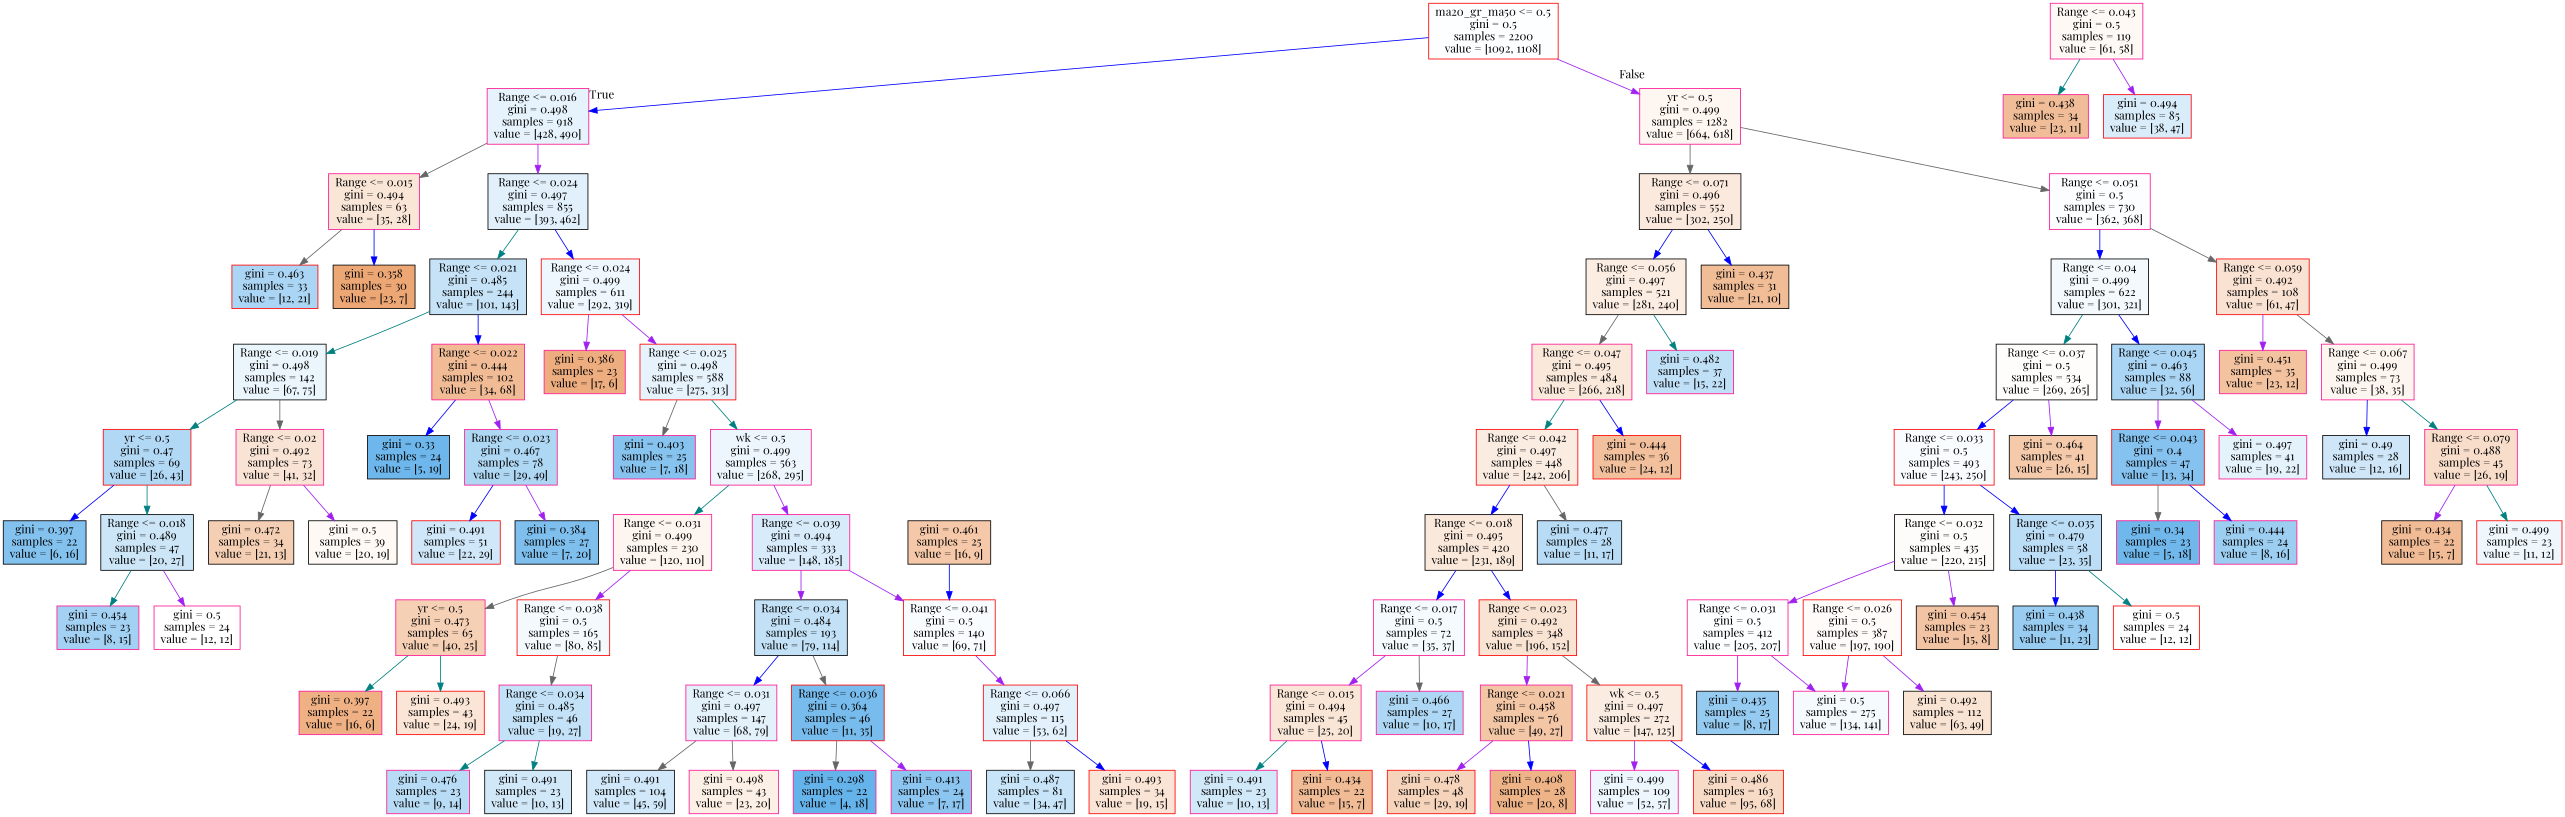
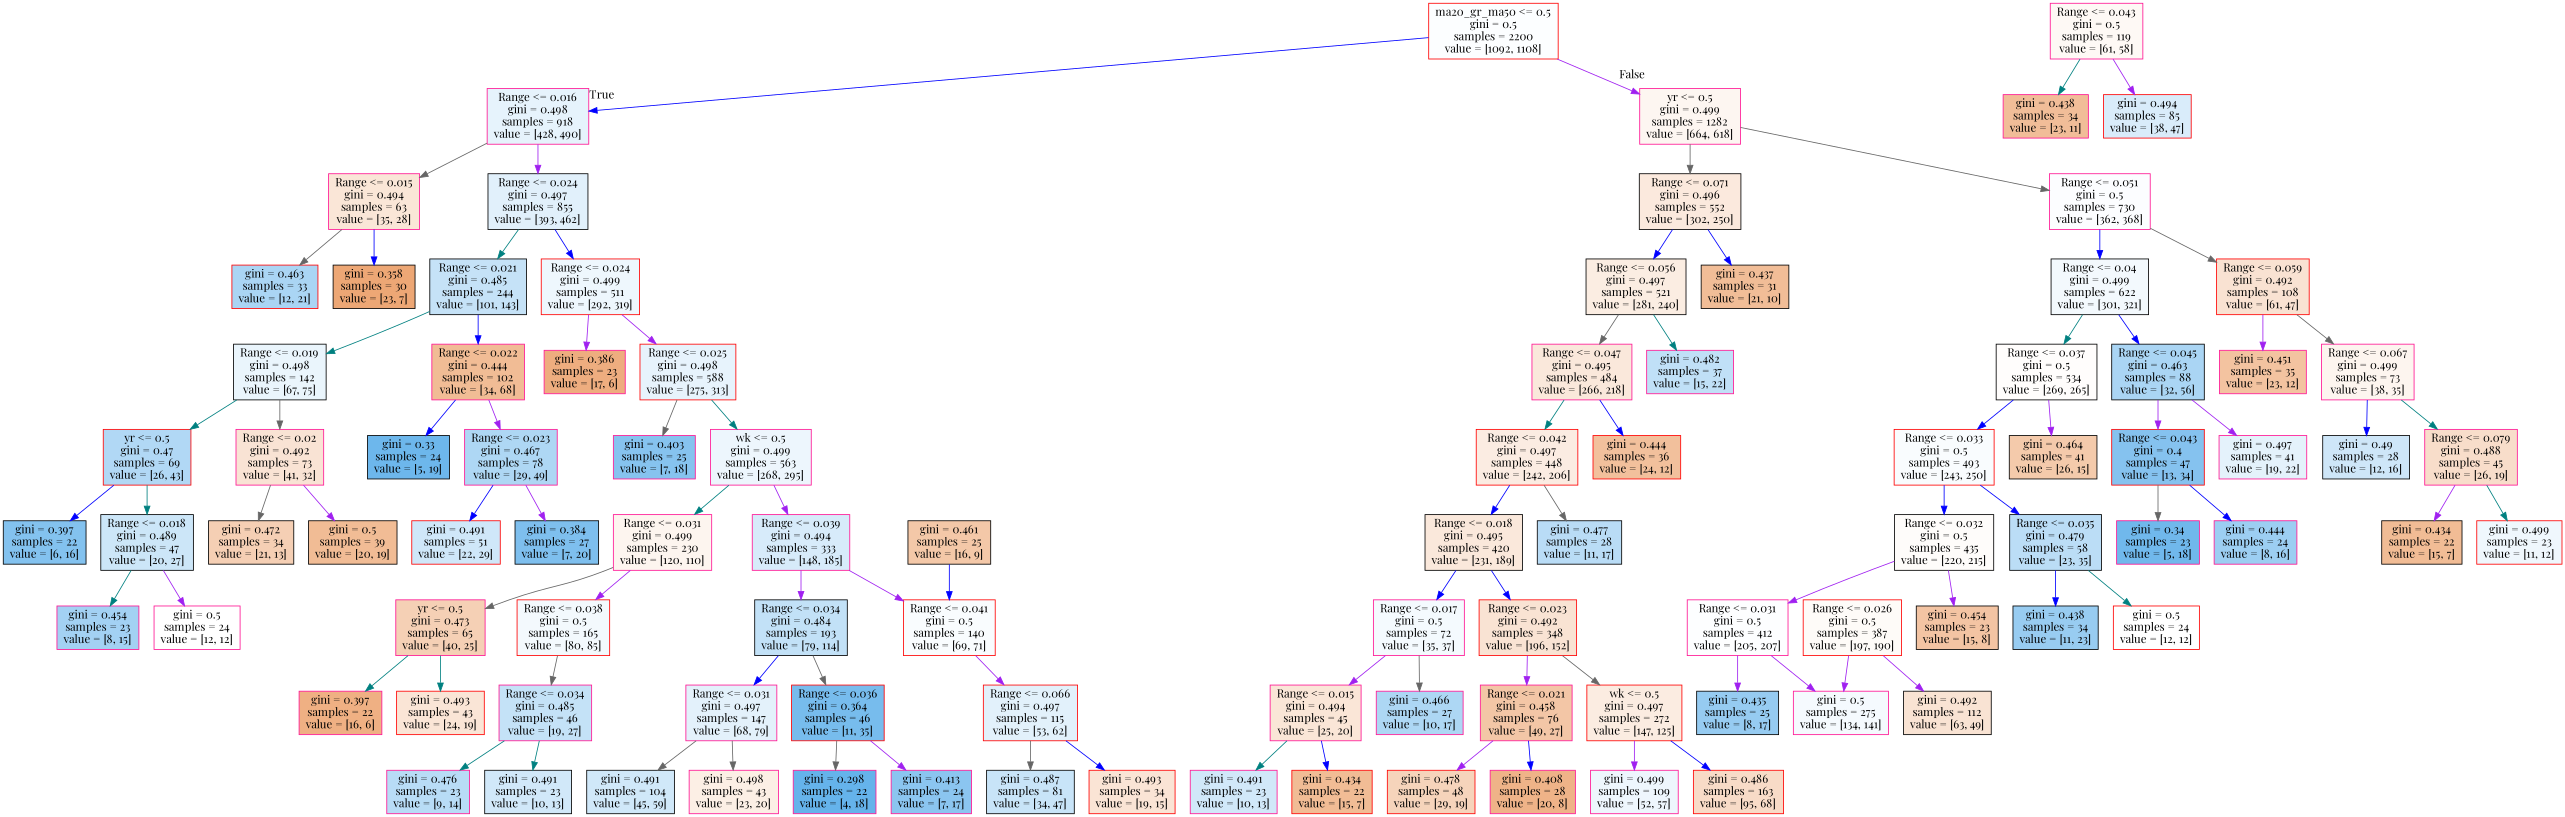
(590, 287) -> (590, 287)
(353, 542) -> (353, 542)
